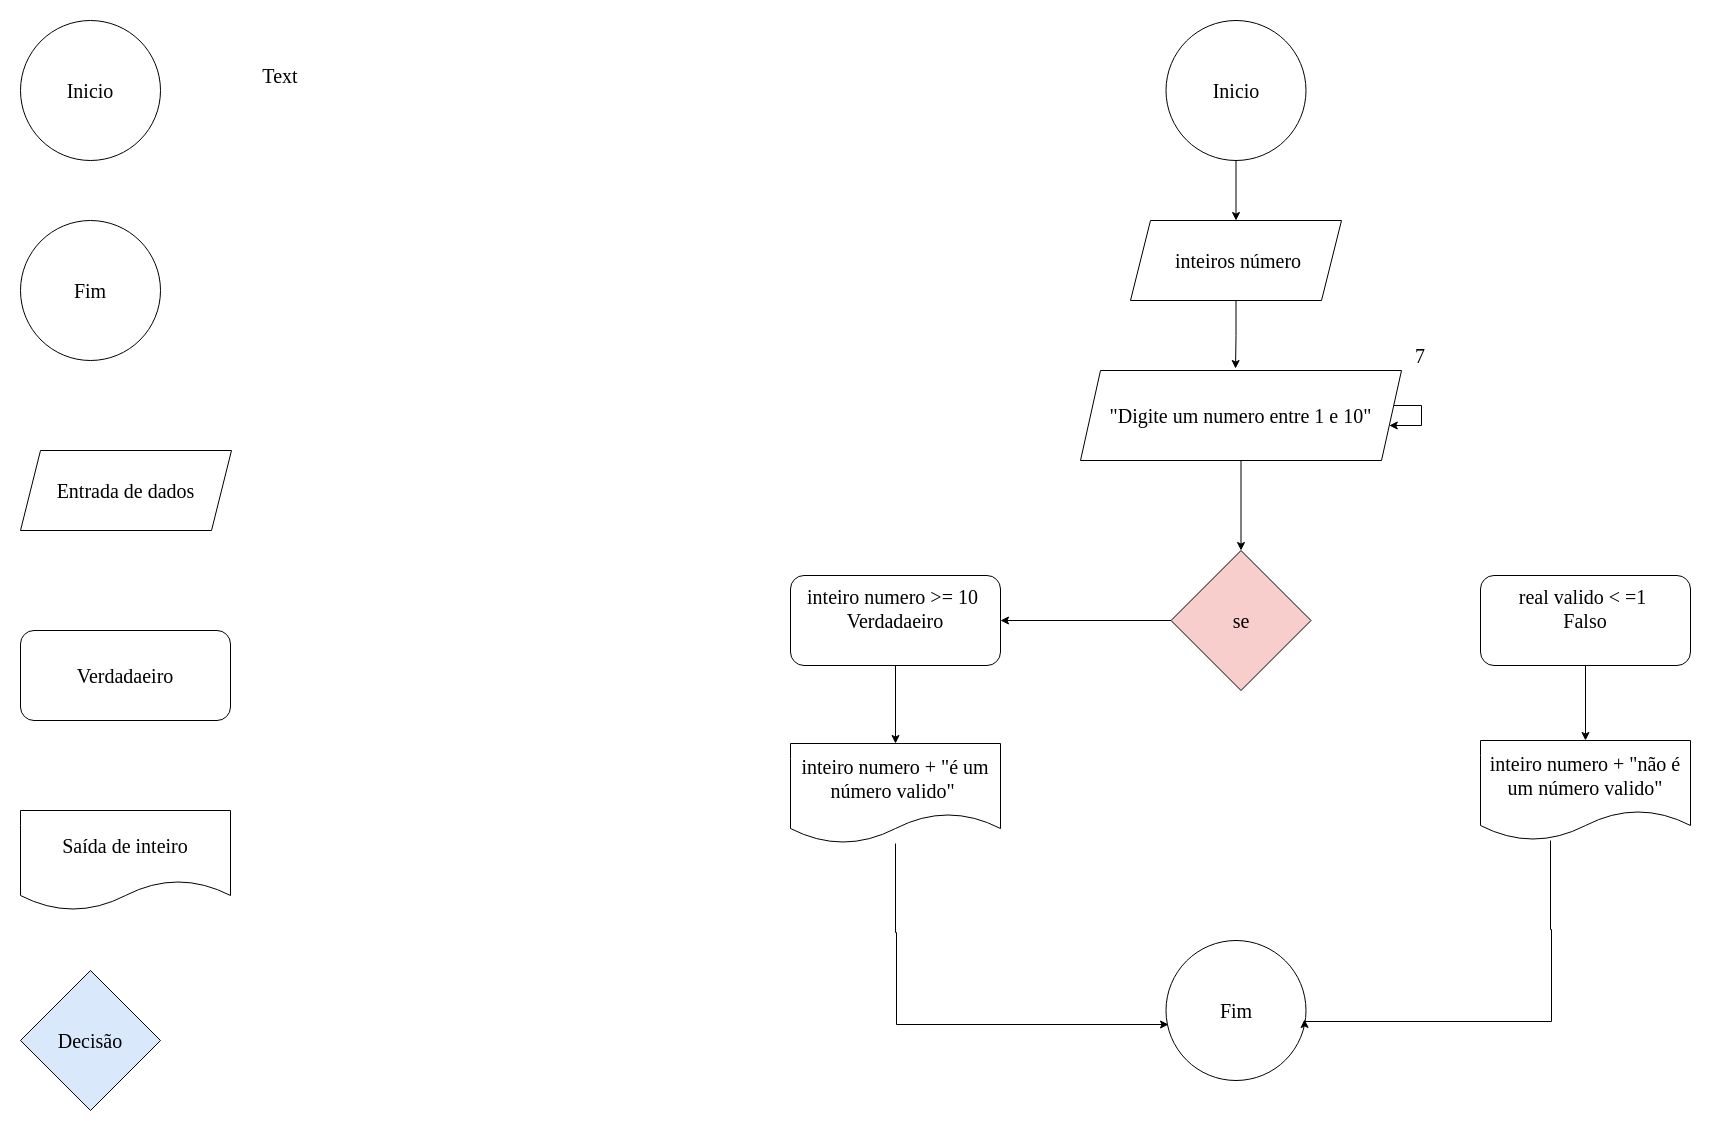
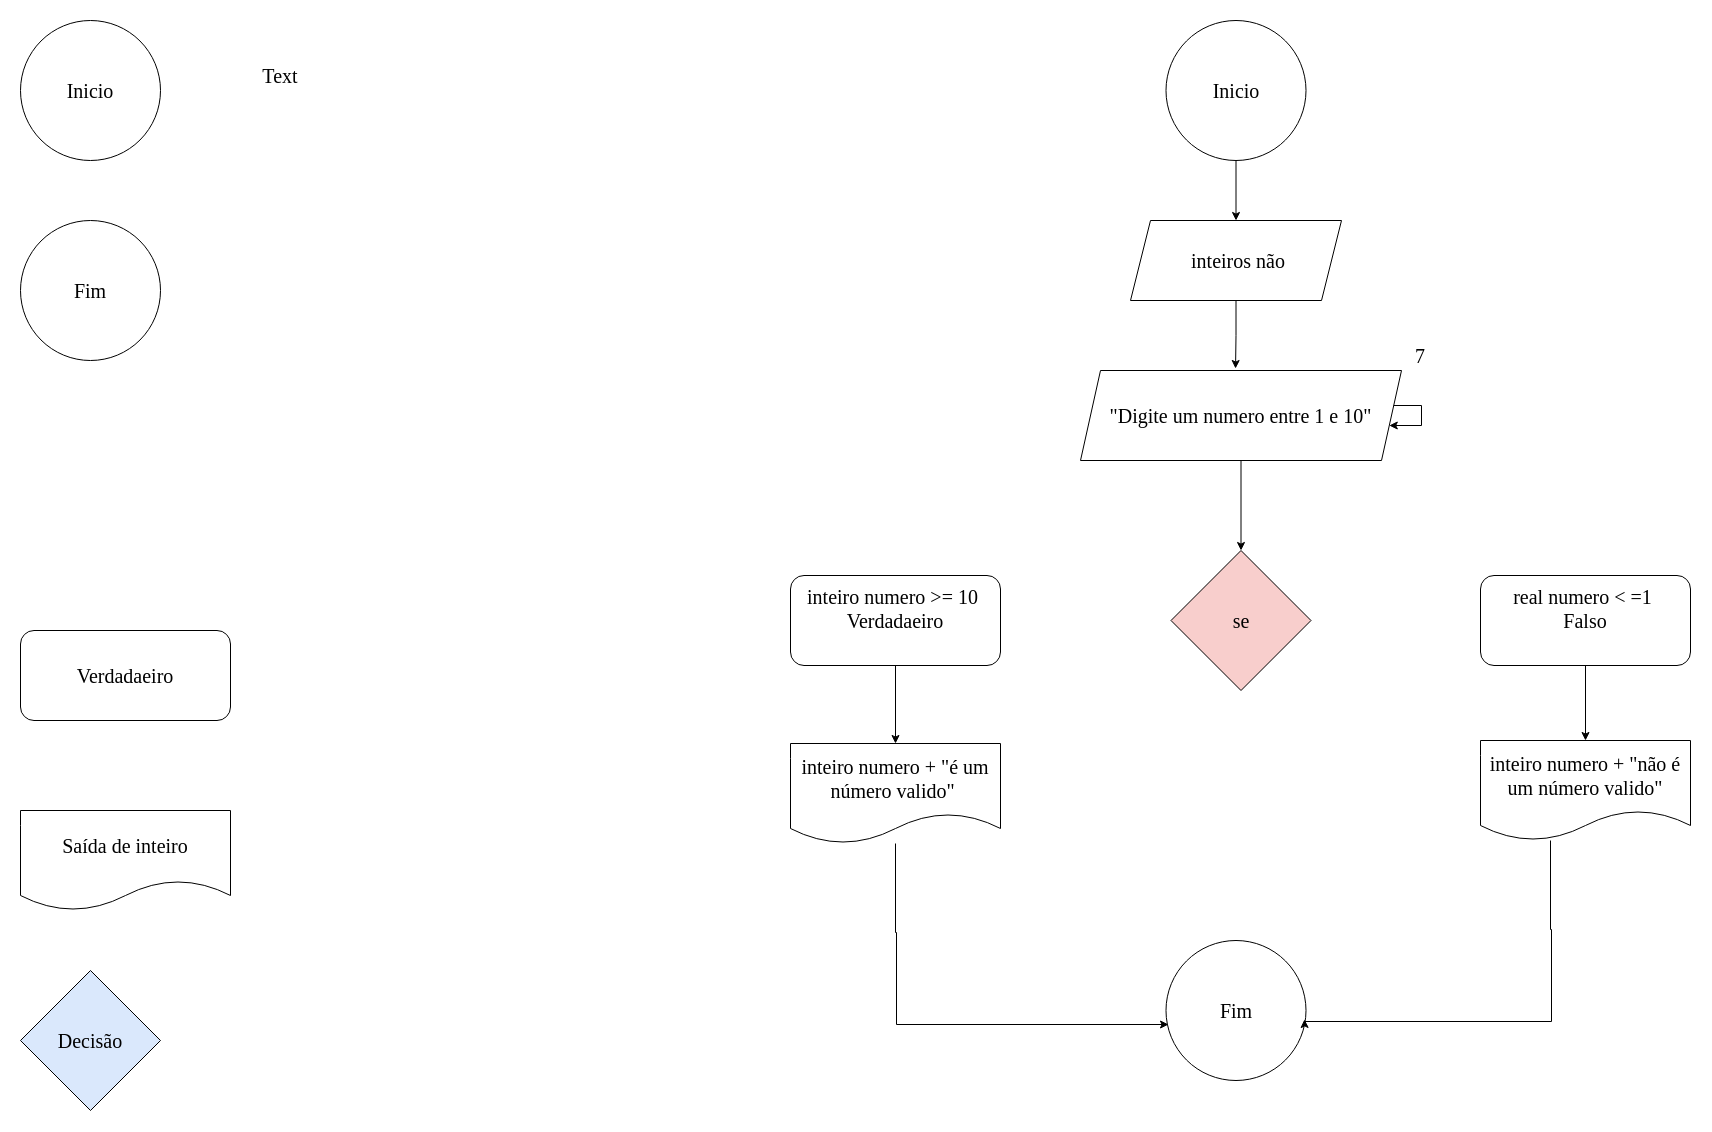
(1236, 261) -> (1236, 261)
(126, 491) -> none
(1089, 621) -> none
(1586, 621) -> (1586, 621)
